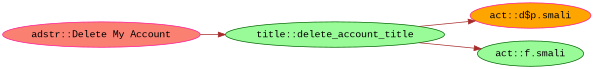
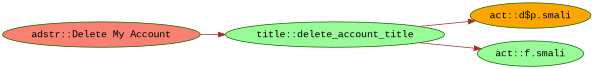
(531, 16) -> (531, 16)
(101, 35) -> (101, 35)
